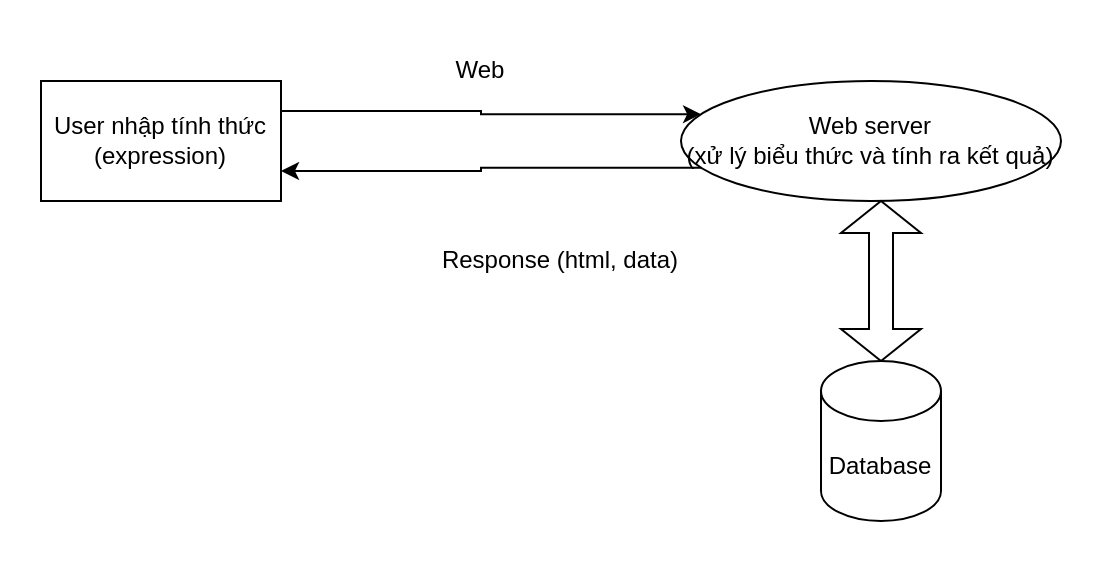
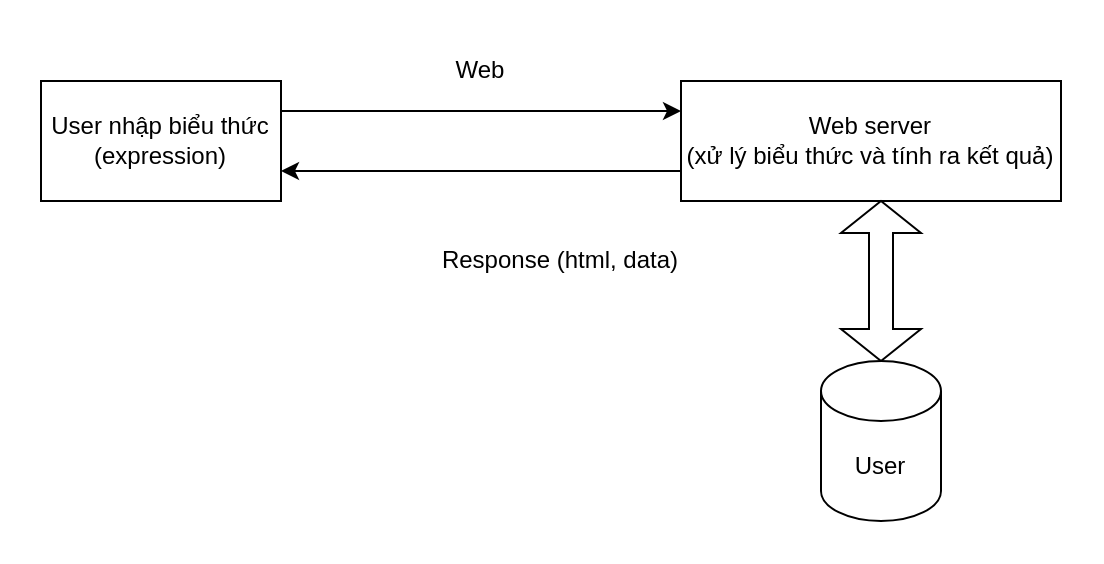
(161, 141) -> (161, 141)
(871, 141) -> (871, 141)
(881, 467) -> (881, 467)
